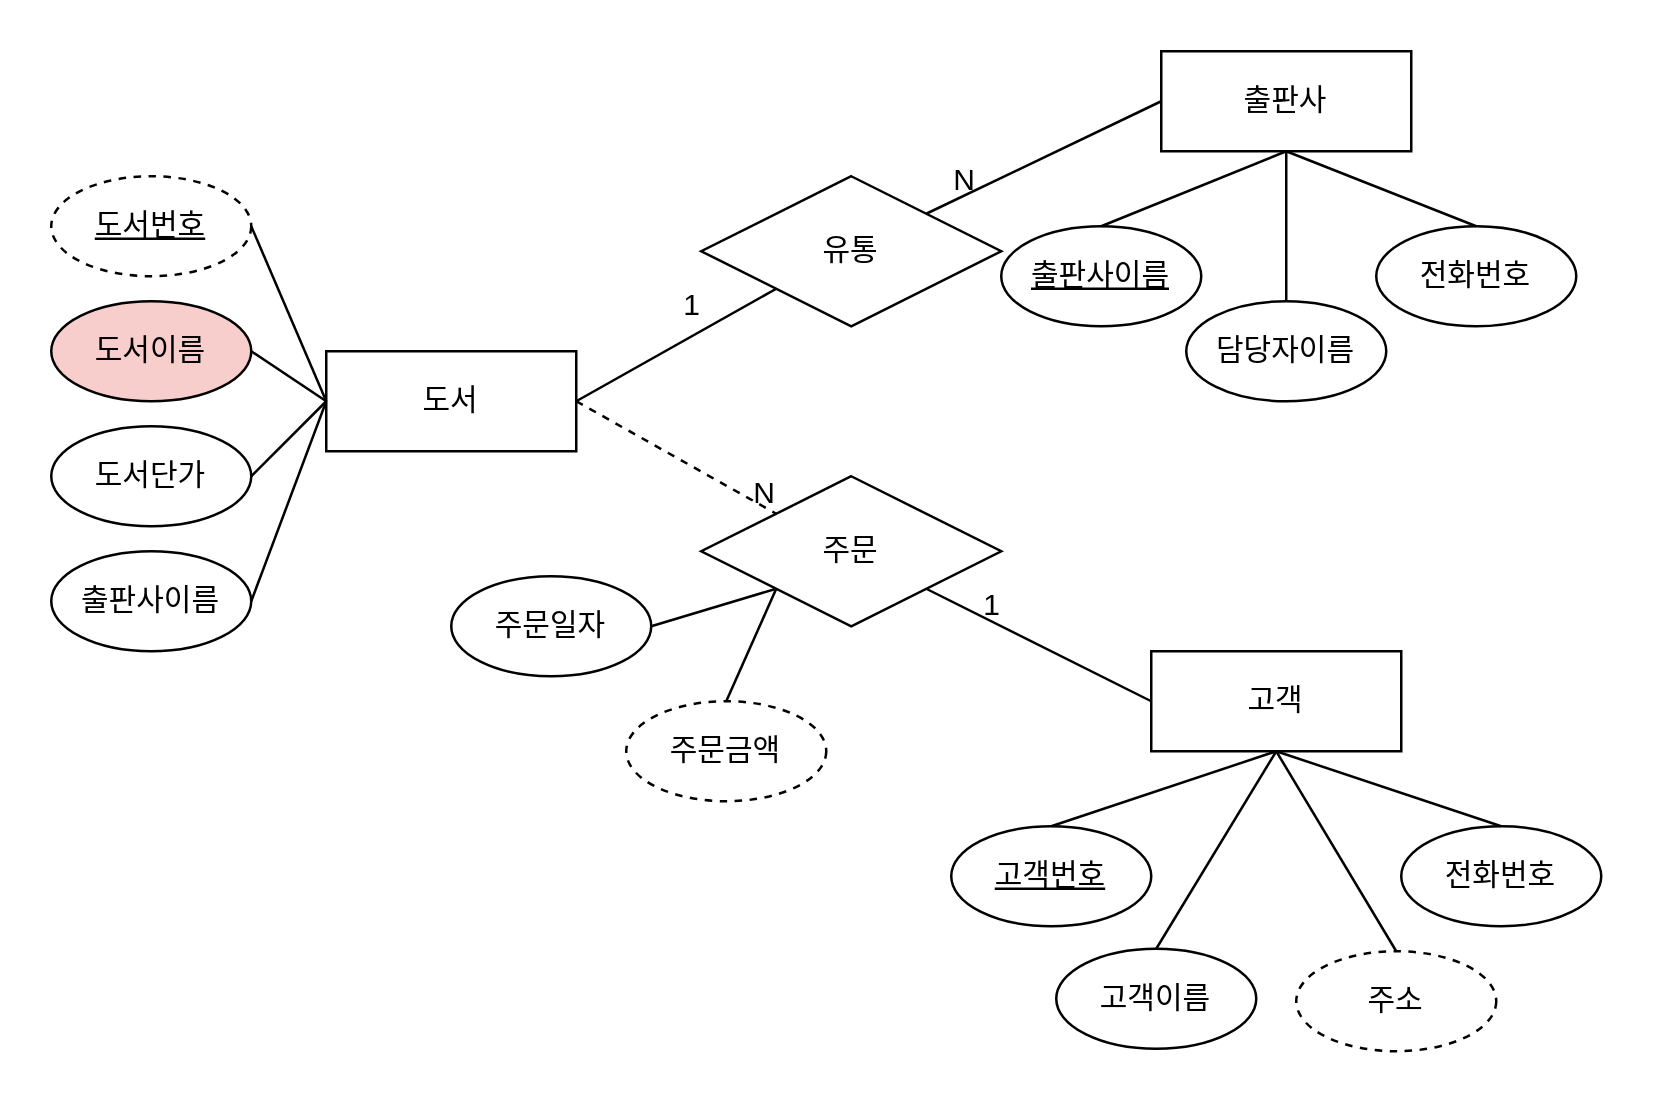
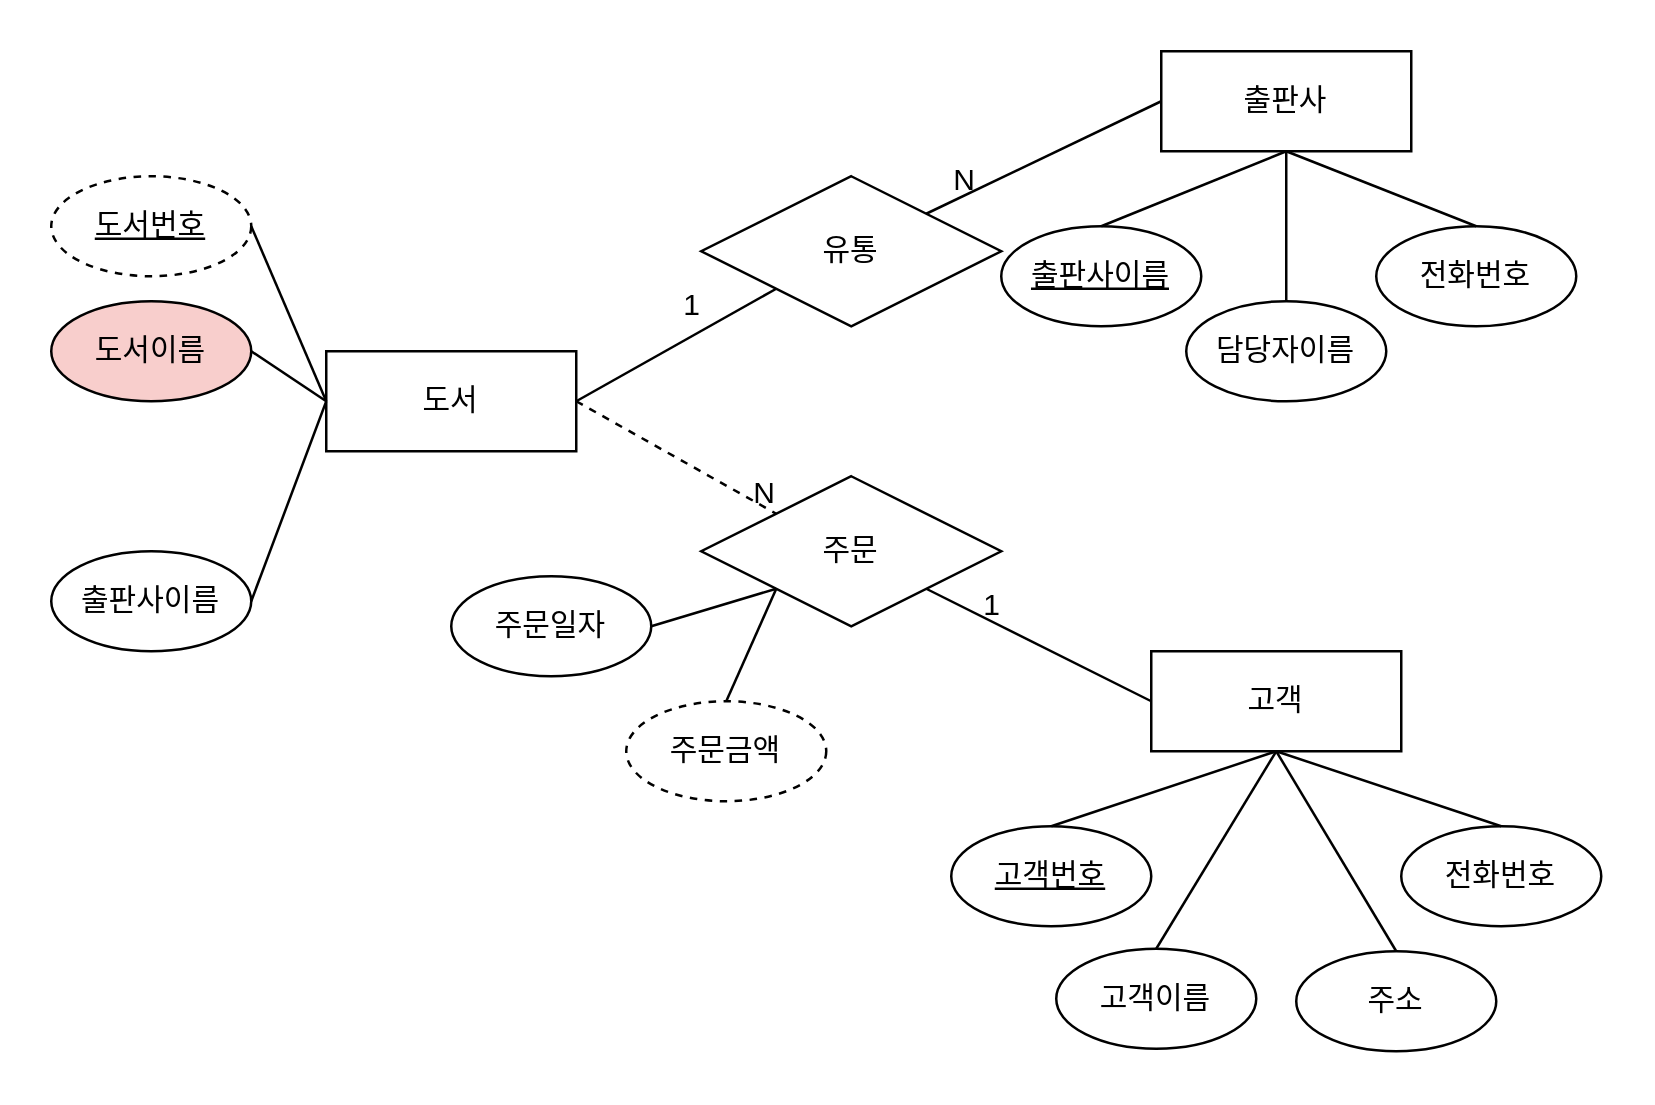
(285, 443) -> none
(151, 476) -> none
(1396, 1001) -> (1396, 1001)
